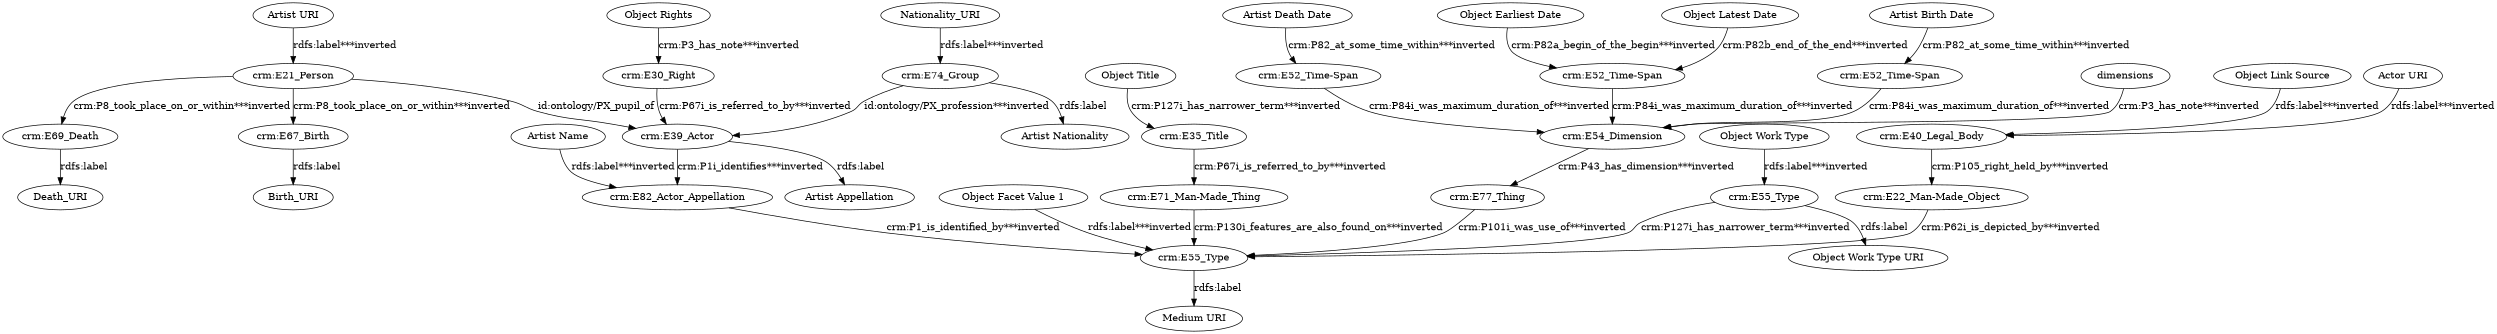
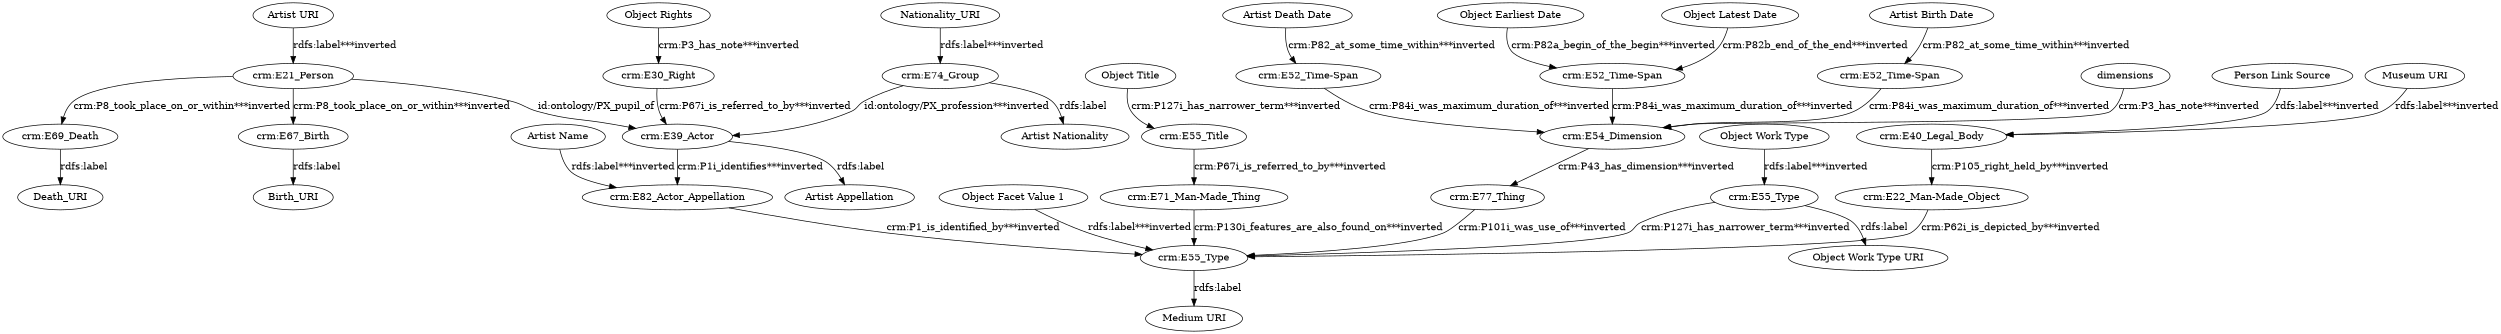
(2282, 76) -> (2282, 76)
(2403, 76) -> (2415, 76)
(1194, 137) -> (1194, 137)
